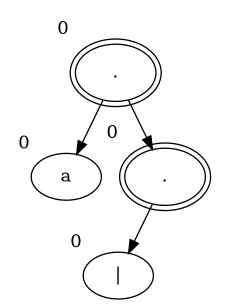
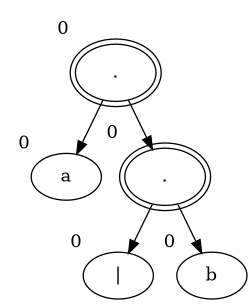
none -> (212, 276)
